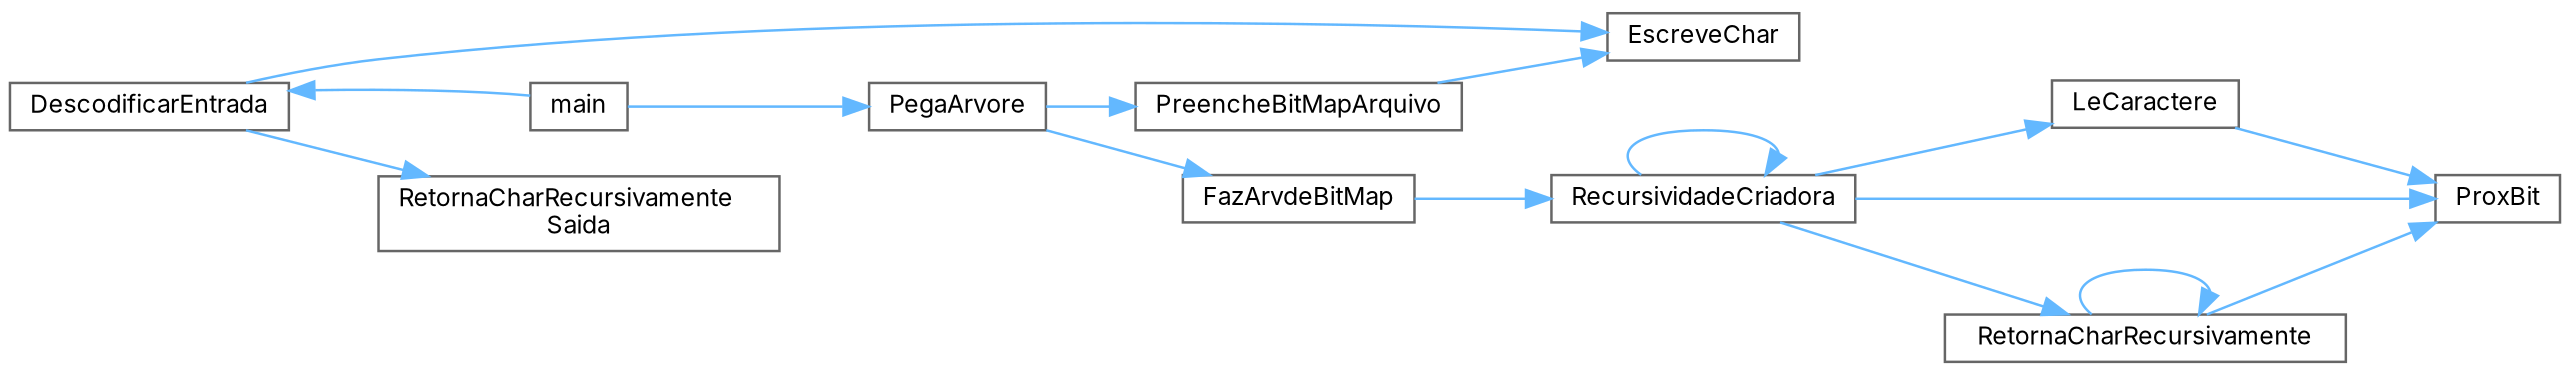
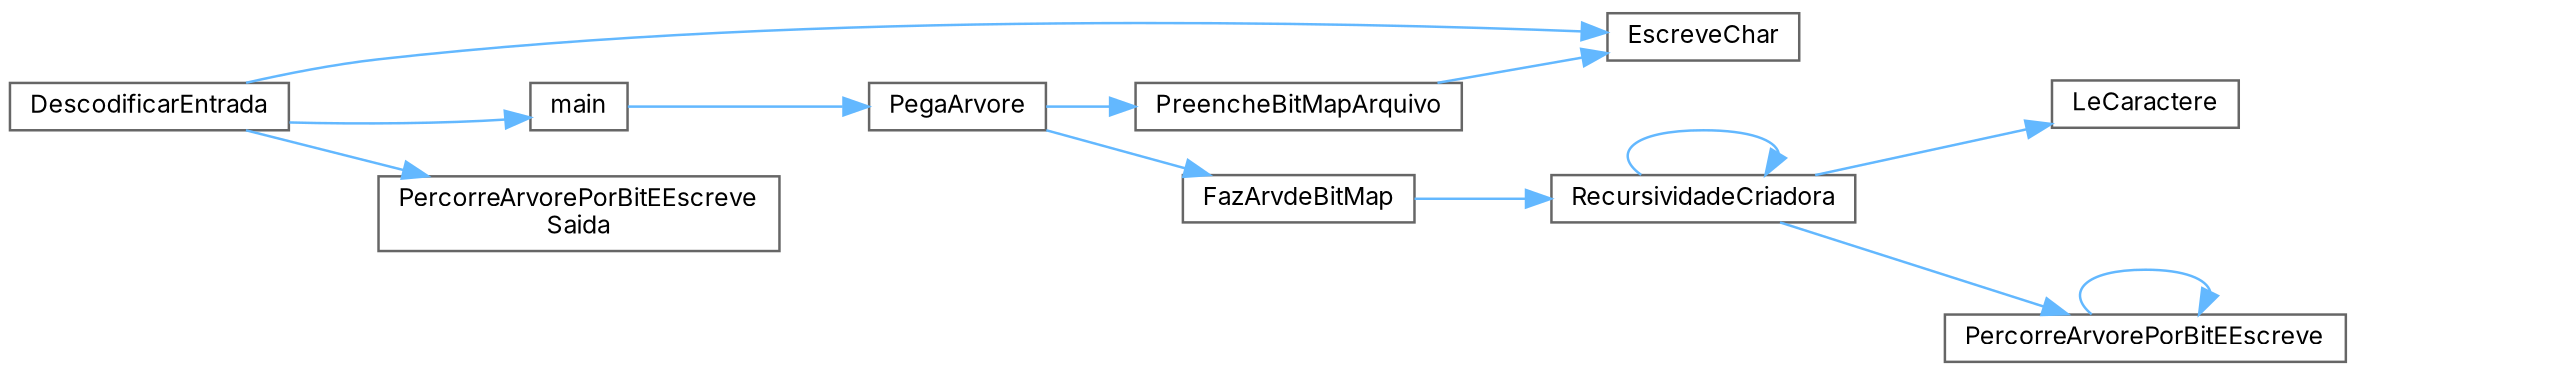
(423, 90) -> (397, 123)
(2498, 199) -> none
(579, 214) -> (579, 214)
(2145, 338) -> (2145, 338)
